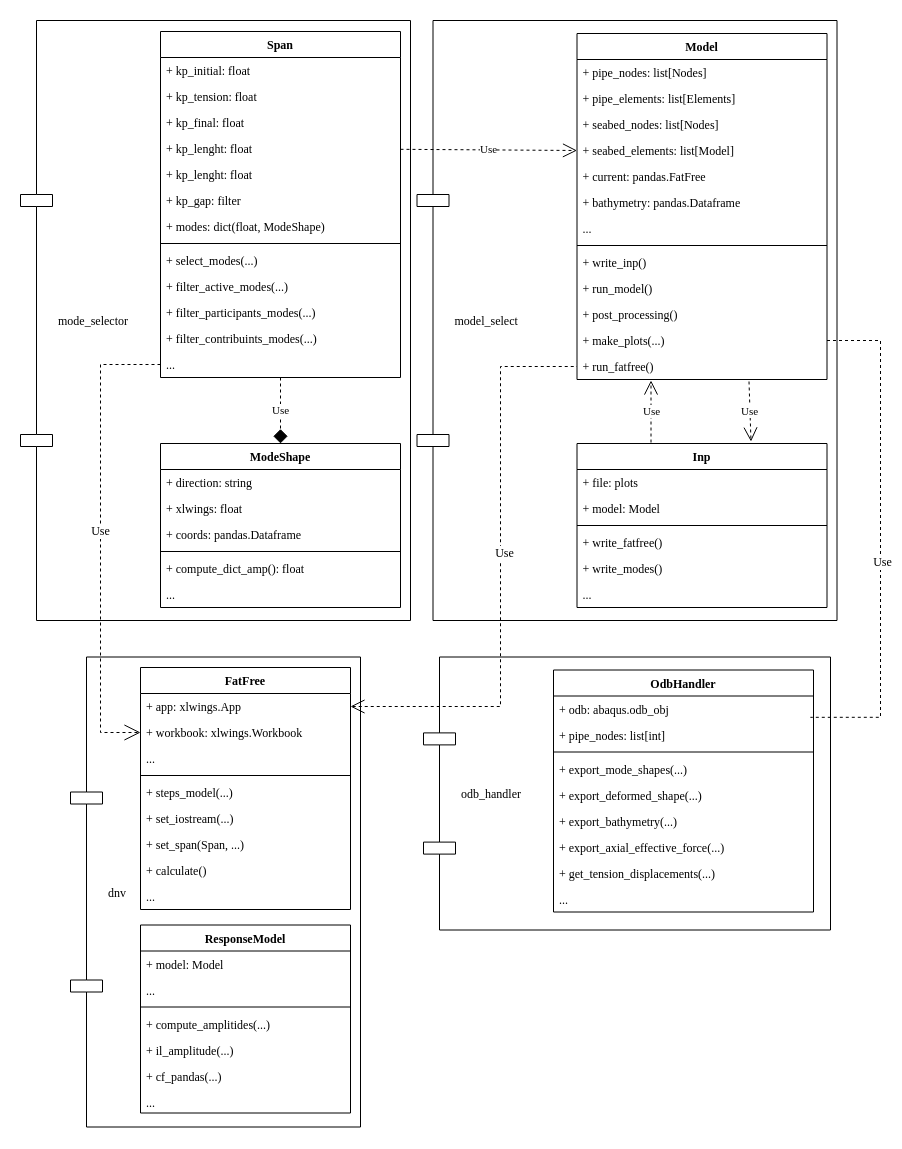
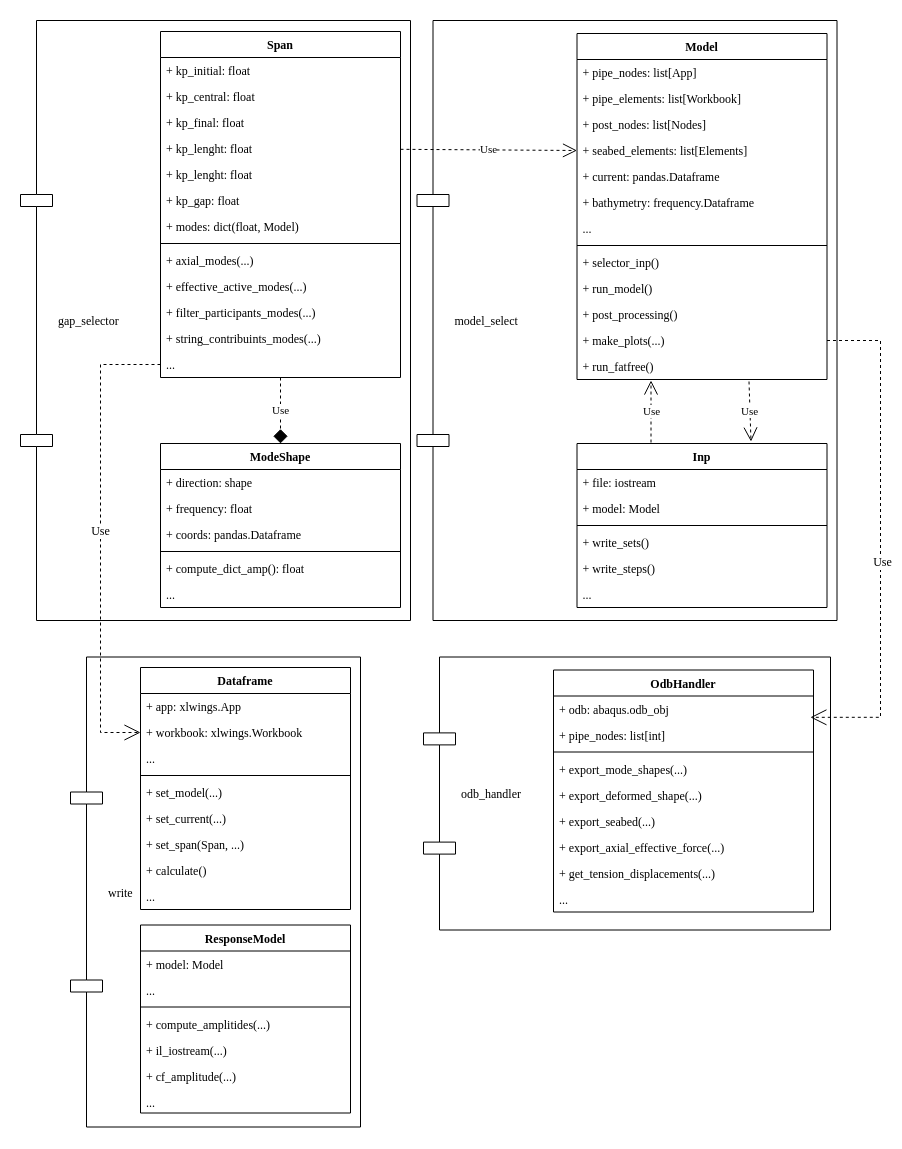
(657, 73) -> (650, 73)
(222, 97) -> (222, 97)
(674, 99) -> (676, 99)
(665, 125) -> (659, 125)
(672, 151) -> (682, 151)
(660, 177) -> (667, 177)
(212, 201) -> (210, 201)
(677, 203) -> (687, 203)
(259, 227) -> (244, 227)
(222, 261) -> (217, 261)
(622, 263) -> (632, 263)
(242, 287) -> (254, 287)
(100, 321) -> (97, 321)
(261, 339) -> (263, 339)
(220, 483) -> (219, 483)
(617, 483) -> (627, 483)
(210, 509) -> (220, 509)
(637, 543) -> (626, 543)
(630, 569) -> (630, 569)
(501, 574) -> none
(245, 681) -> (245, 681)
(815, 717) -> (817, 717)
(199, 793) -> (192, 793)
(202, 819) -> (200, 819)
(633, 822) -> (620, 822)
(118, 893) -> (123, 893)
(197, 1051) -> (196, 1051)
(194, 1077) -> (200, 1077)
